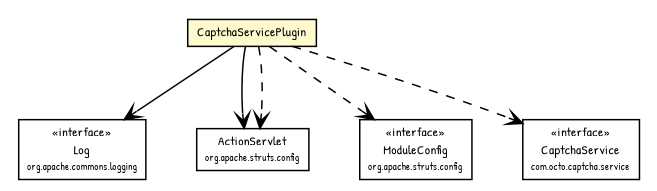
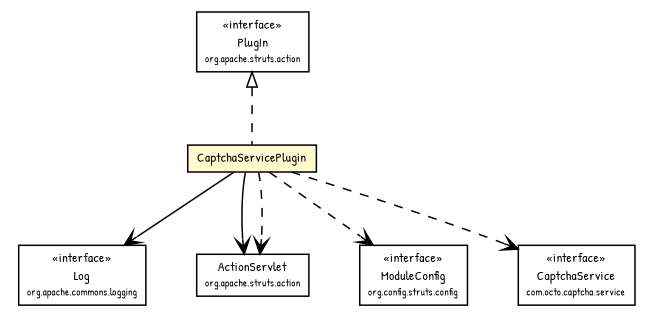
none -> (252, 42)
(253, 158) -> (253, 283)
(416, 167) -> (414, 292)
